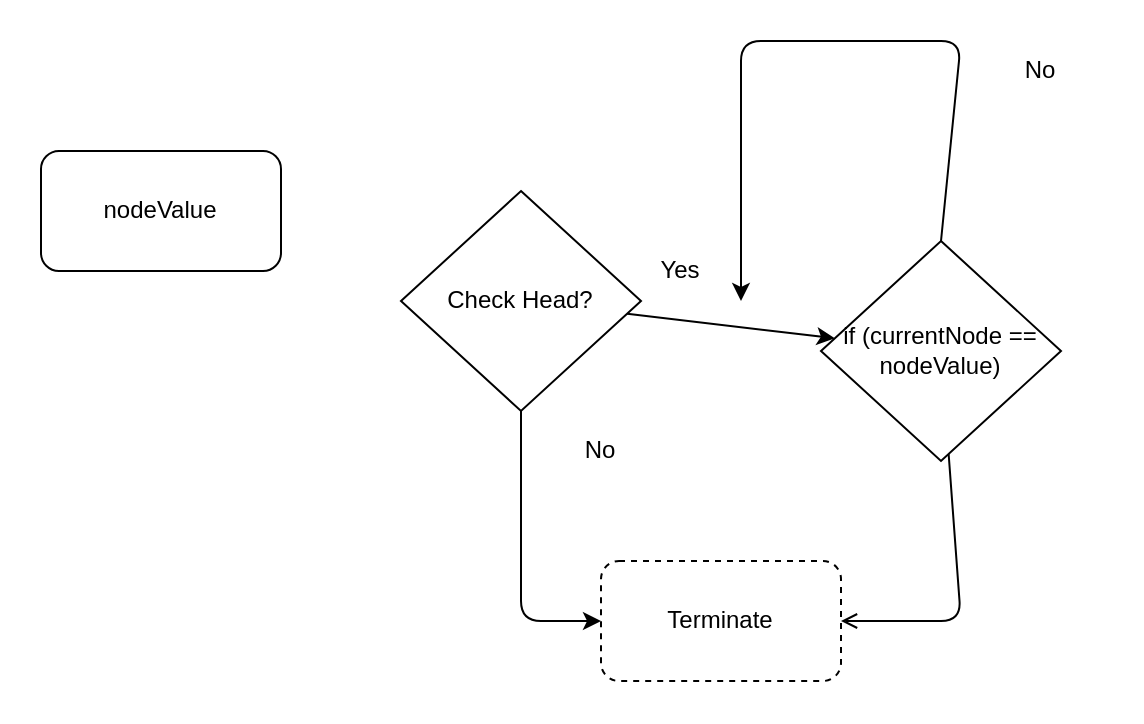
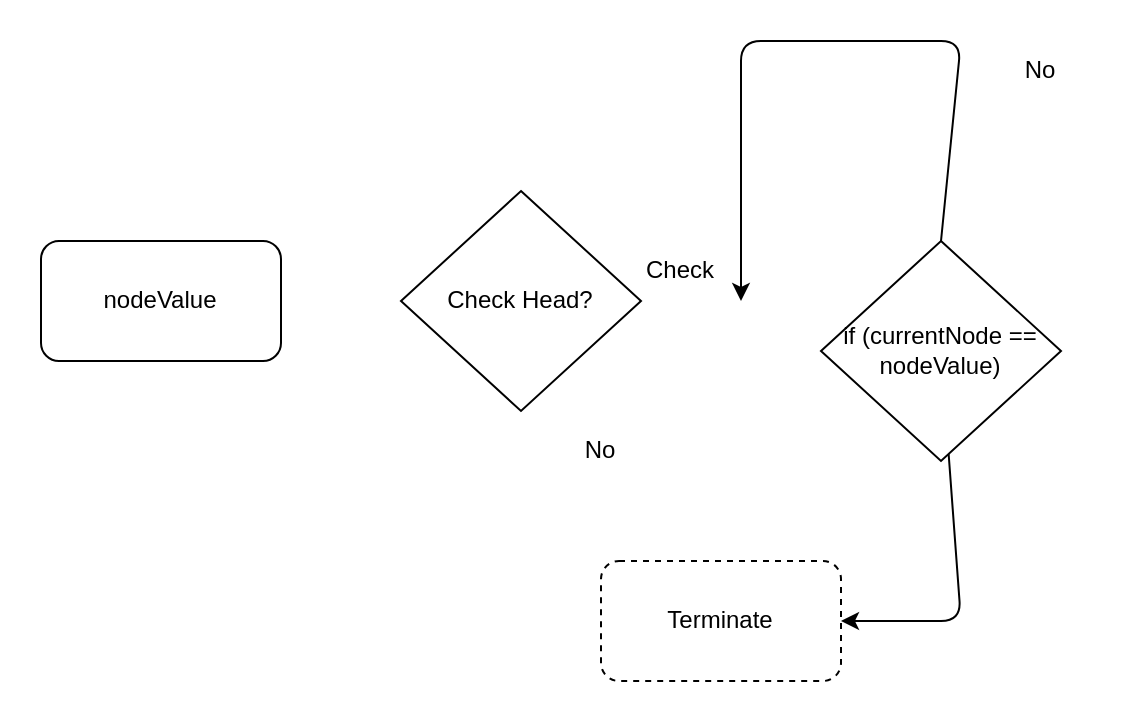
(161, 211) -> (161, 301)
(681, 271) -> (681, 271)
(725, 325) -> none
(521, 542) -> none
(853, 621) -> (856, 621)
